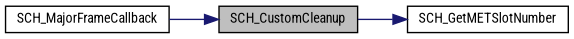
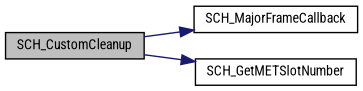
(187, 19) -> (162, 34)
